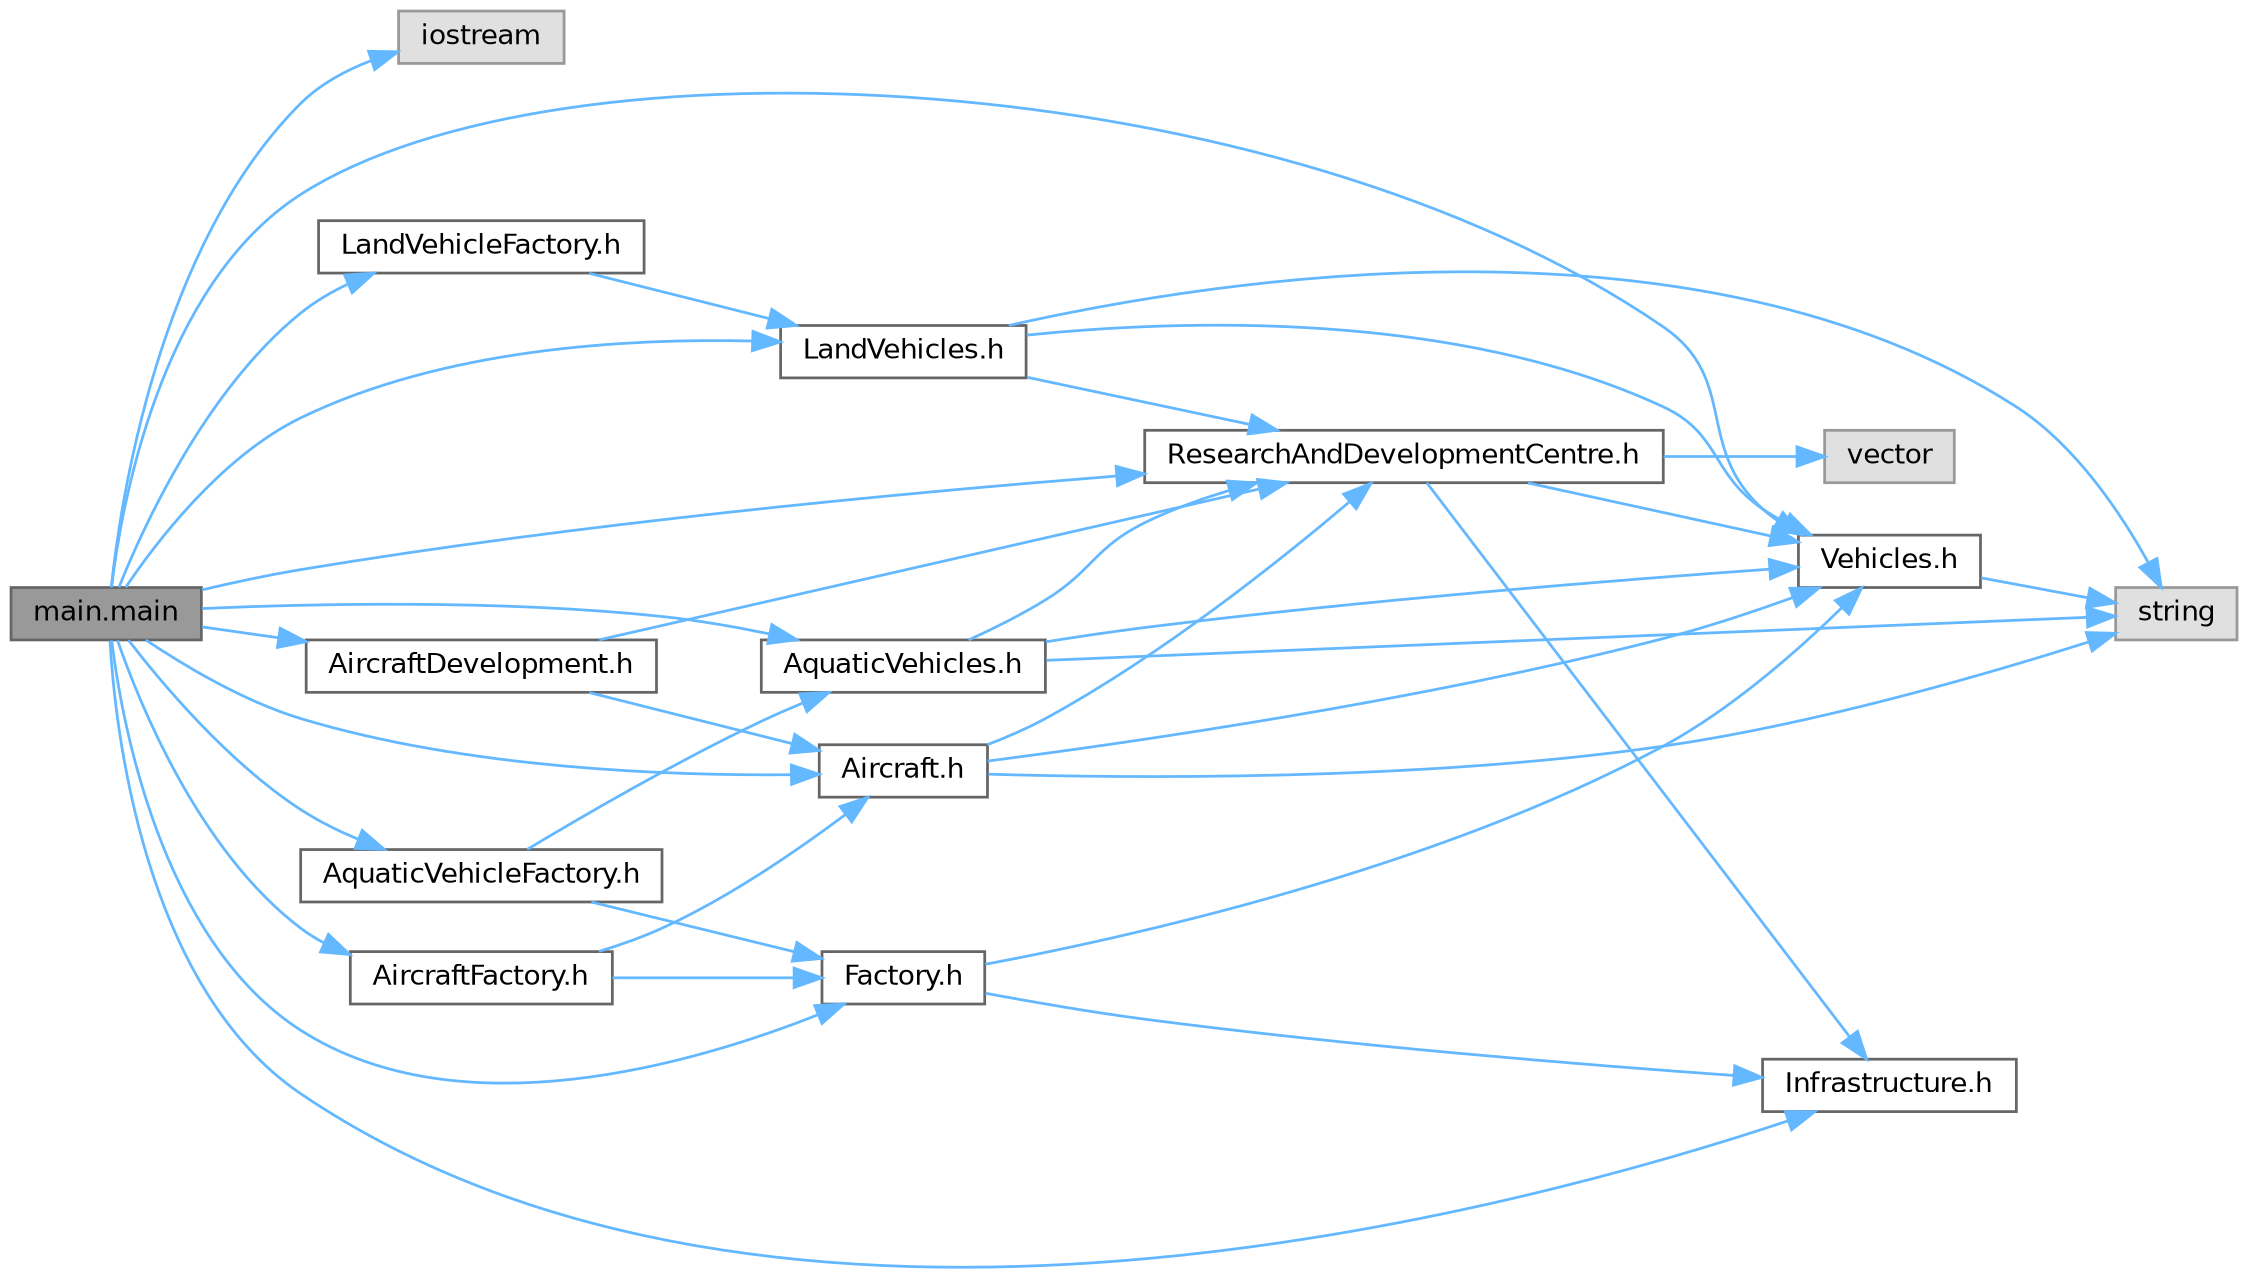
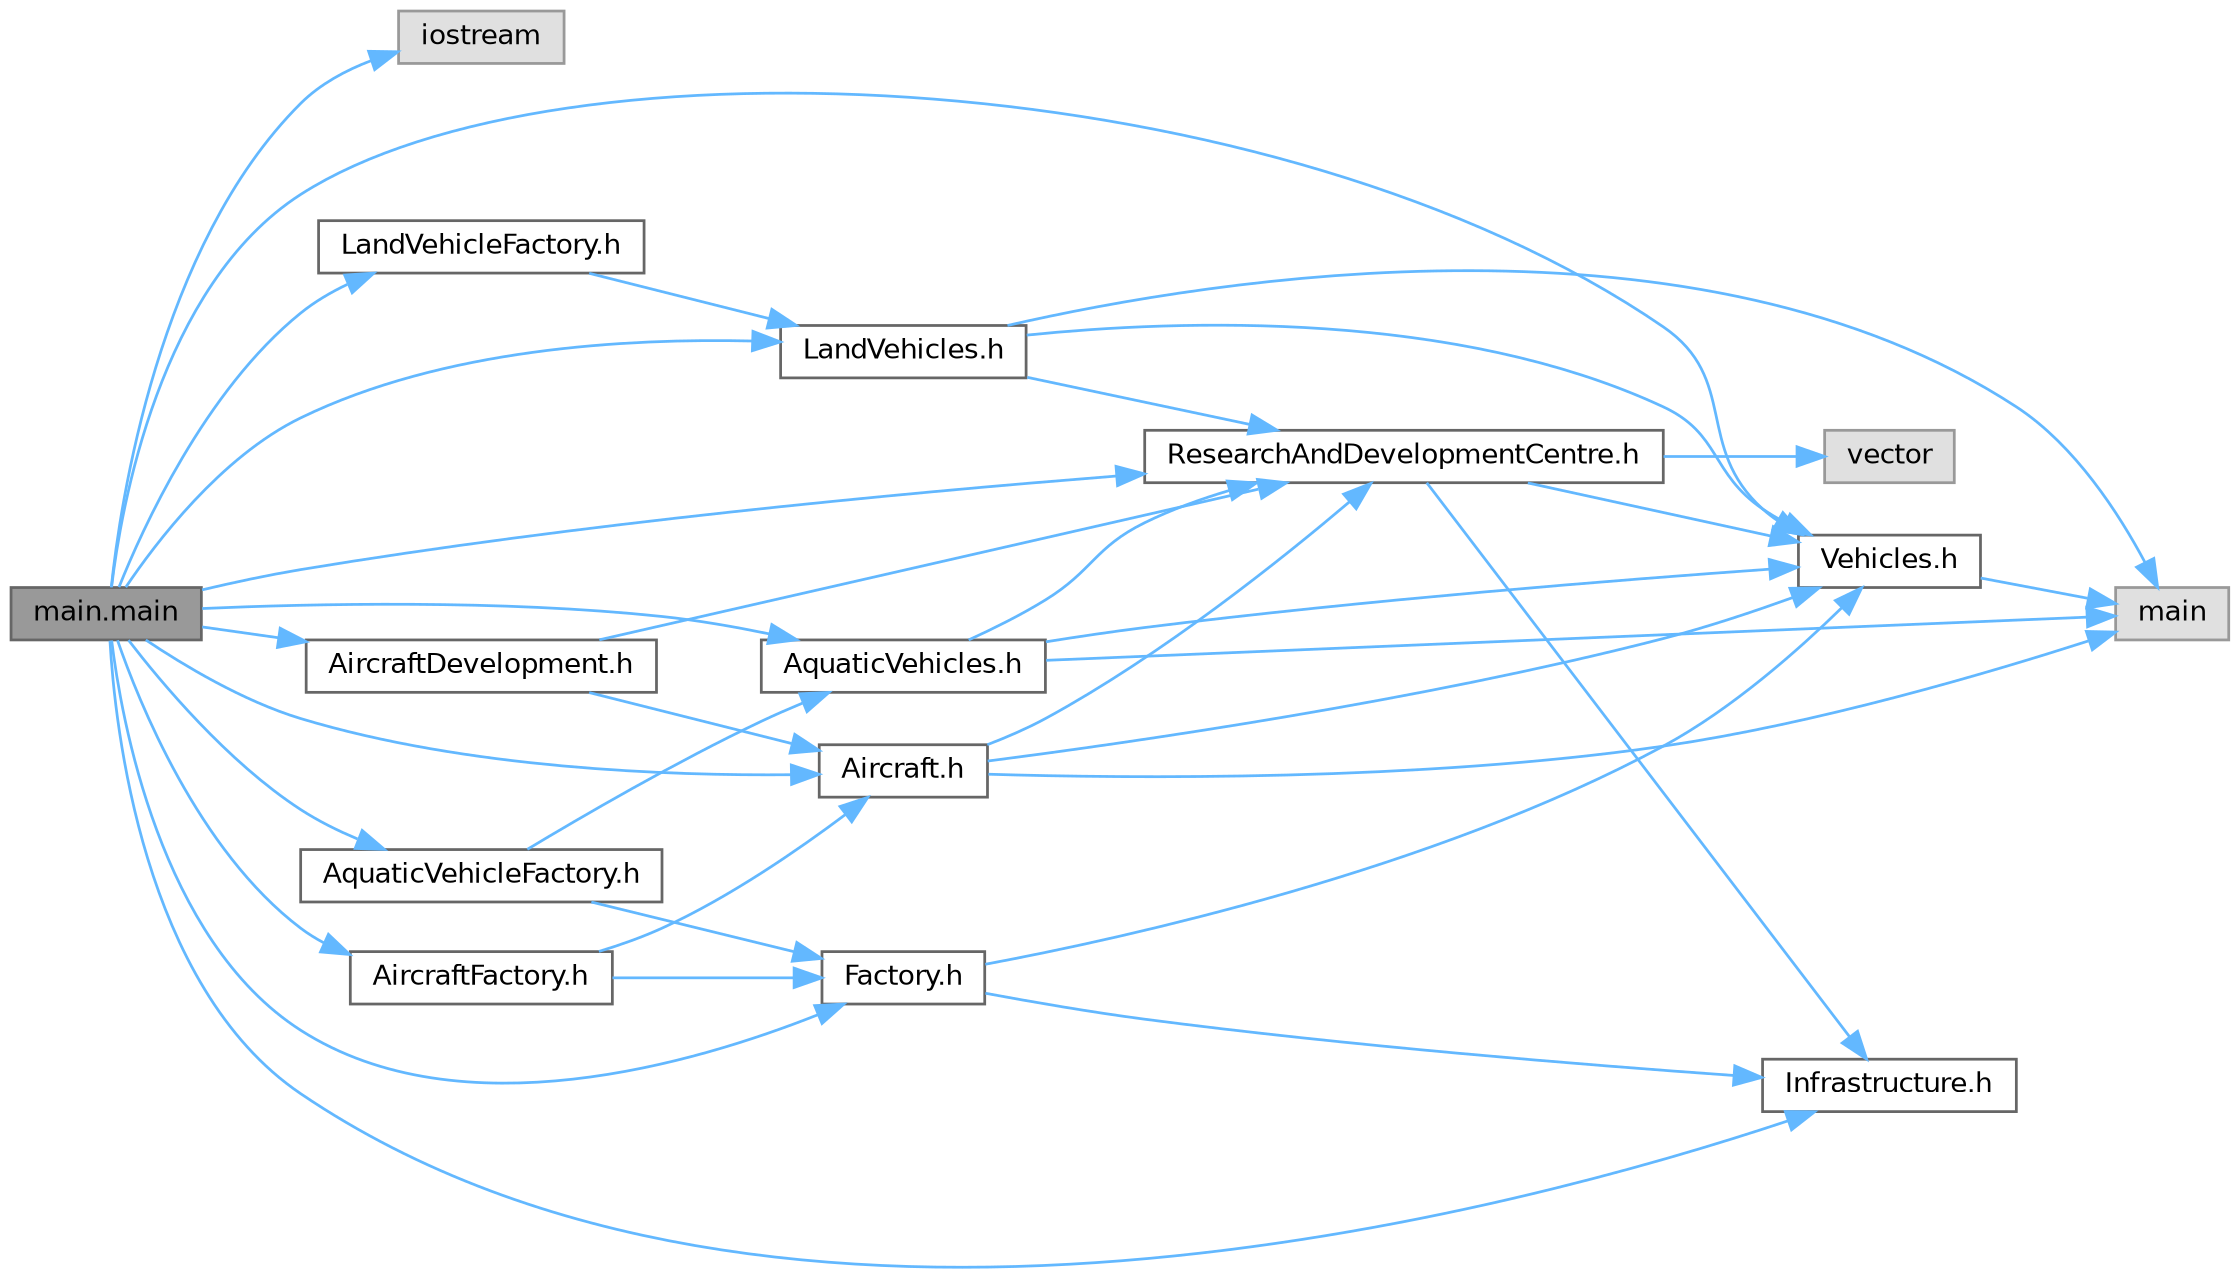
(2176, 614) -> (2172, 614)
